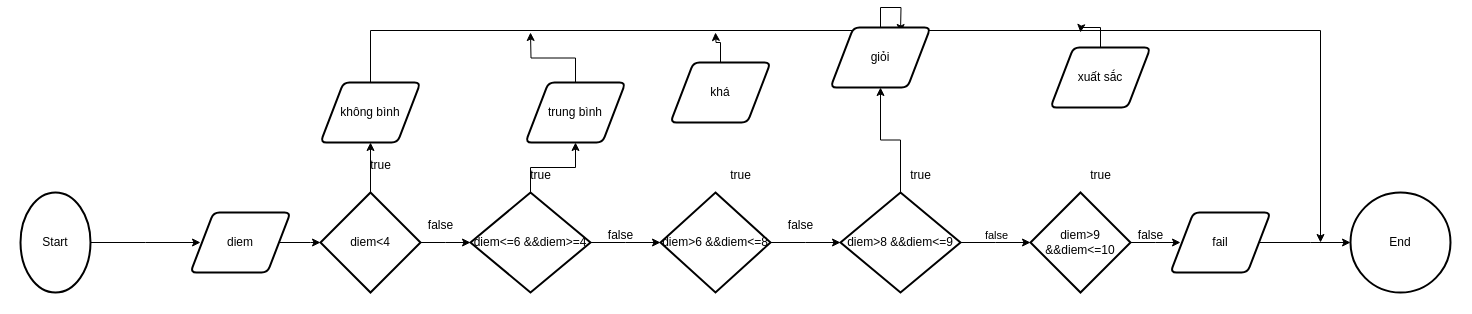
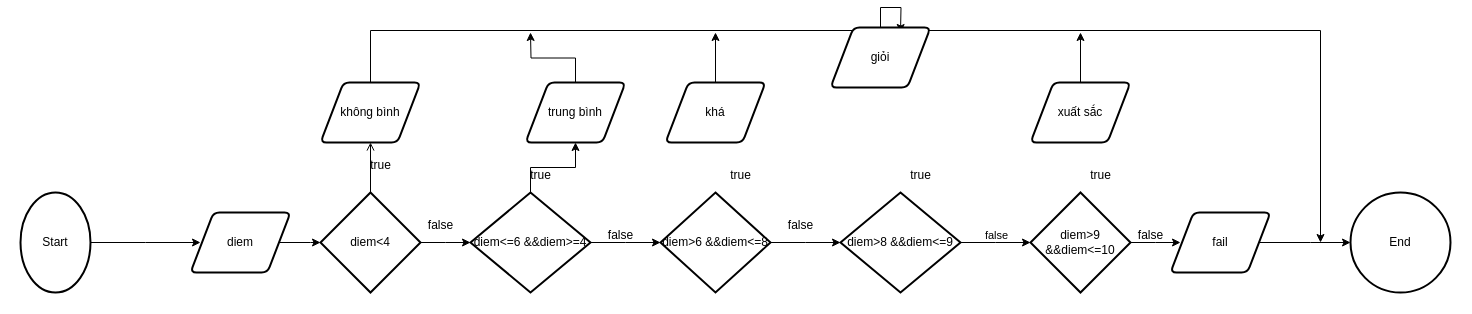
(1101, 78) -> (1081, 113)
(721, 93) -> (716, 113)
(894, 140) -> none
(371, 150) -> (371, 148)
